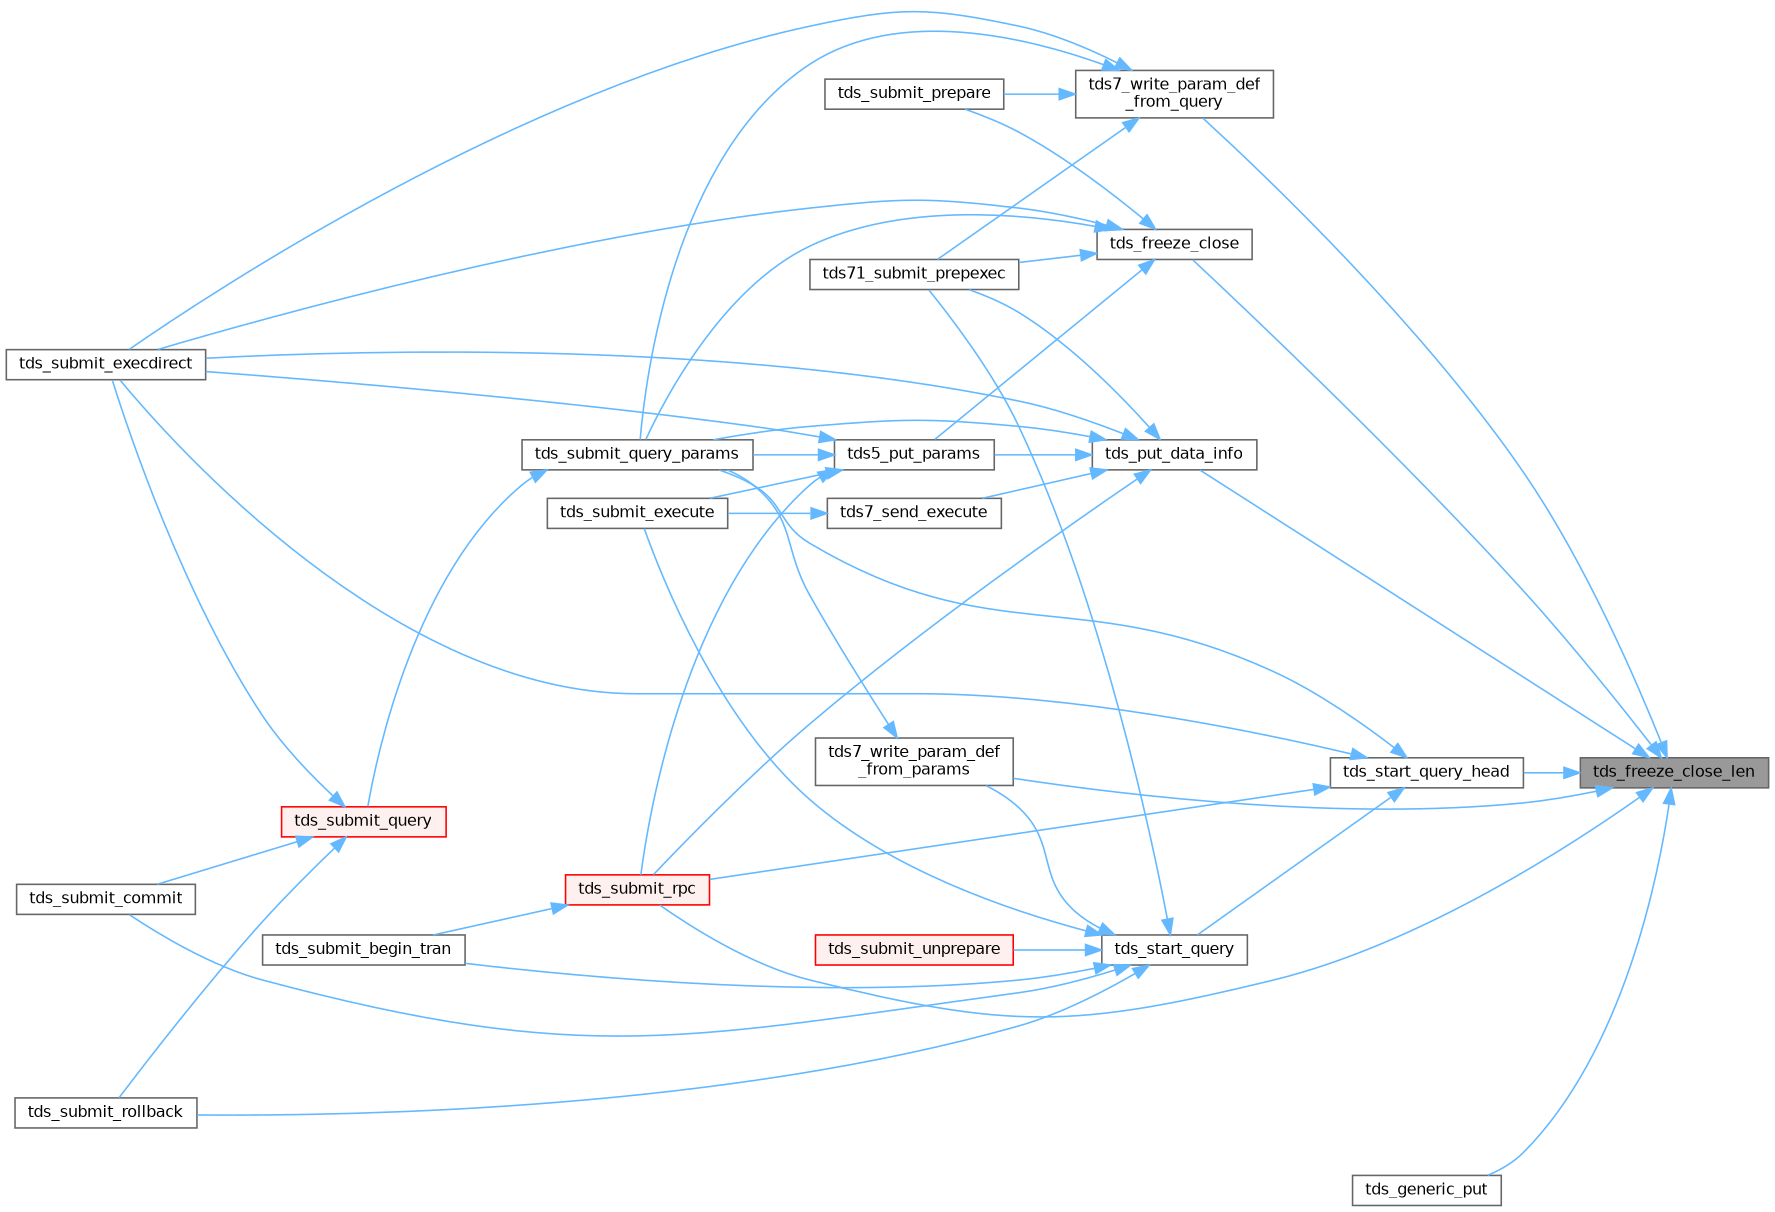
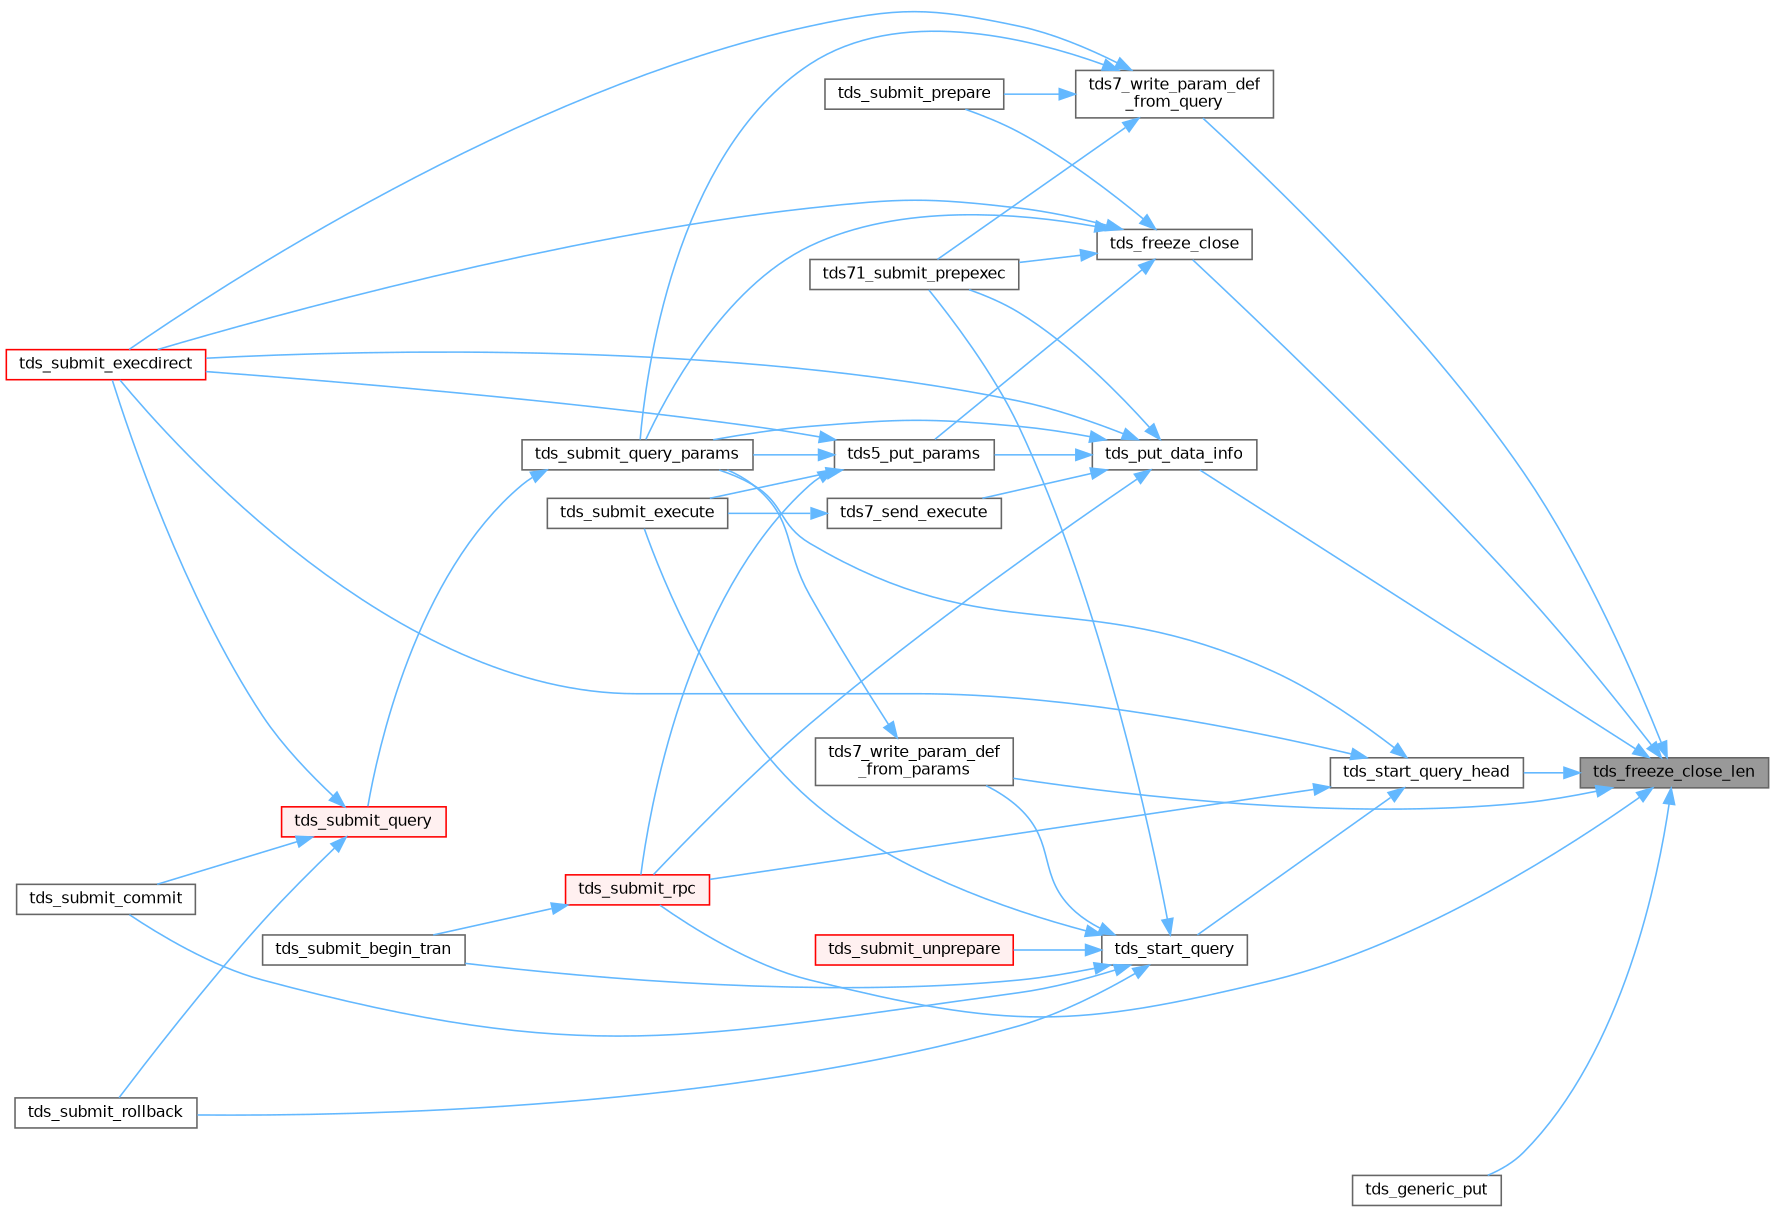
(106, 365) -> (106, 365)
